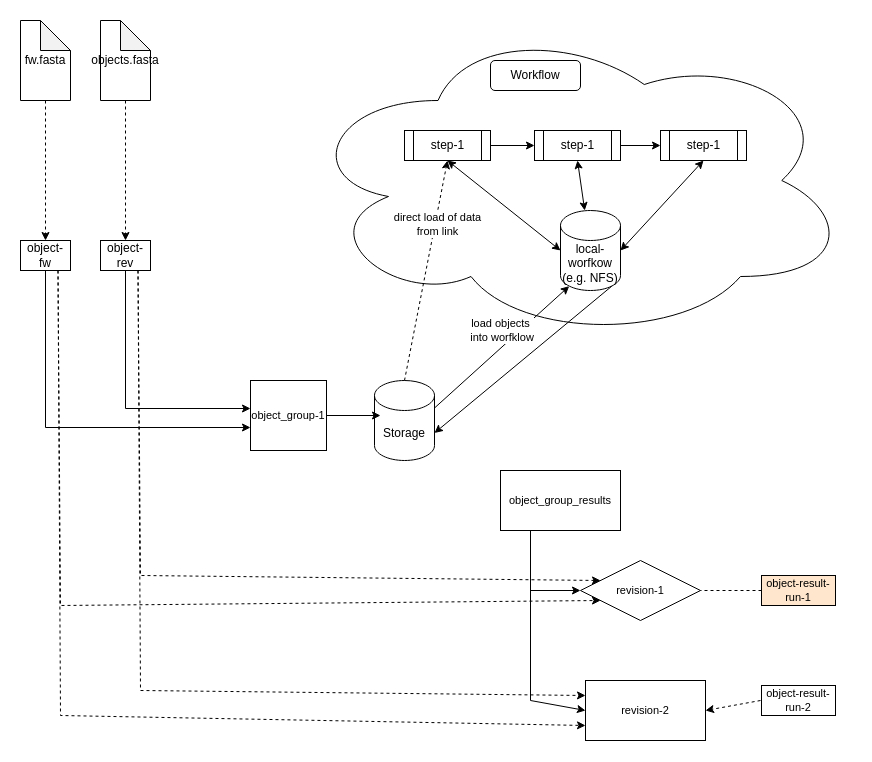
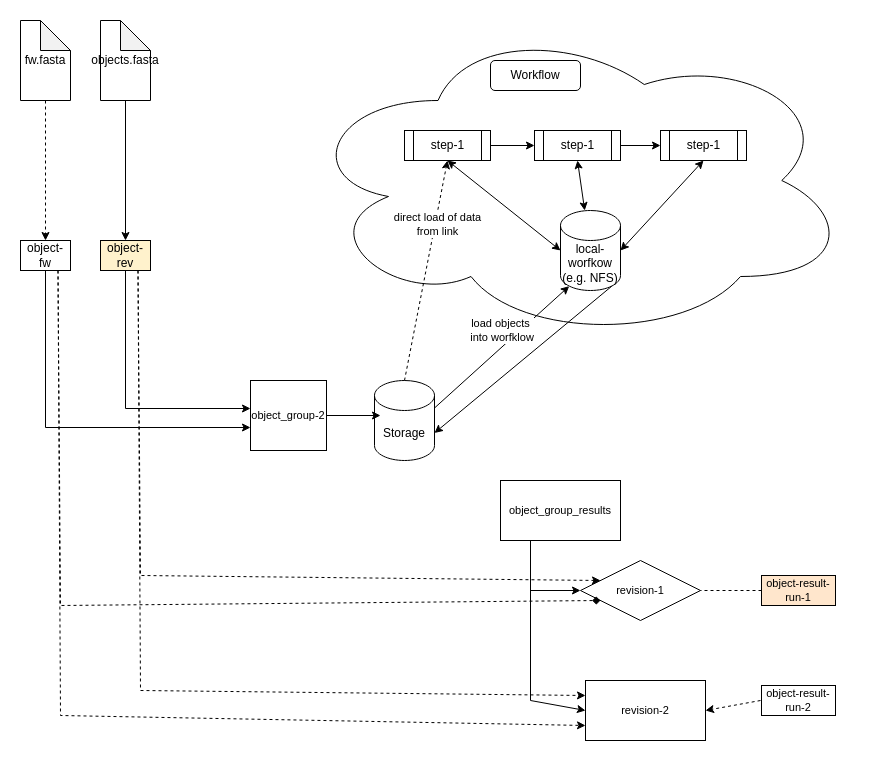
(126, 168) -> (126, 168)
(126, 256) -> (126, 256)
(289, 416) -> (289, 416)
(561, 501) -> (561, 511)
(592, 601) -> (591, 601)
